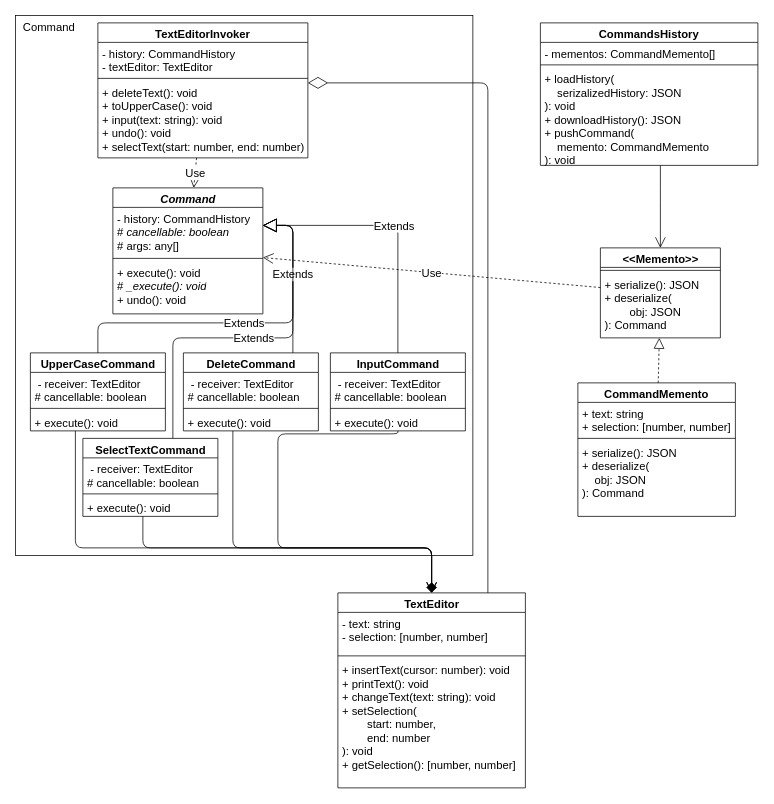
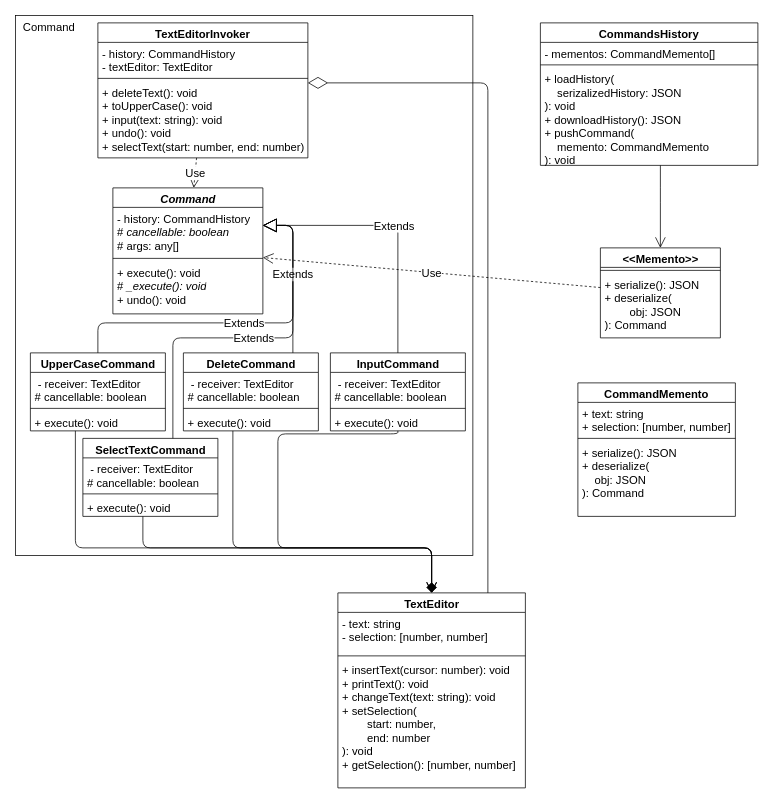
(659, 366) -> none
